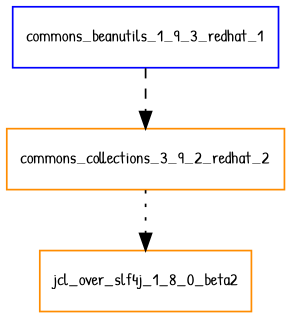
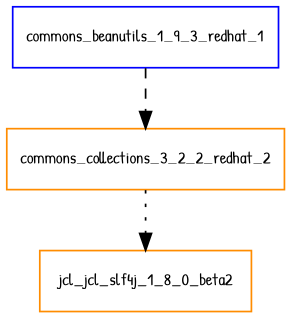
(146, 159) -> (146, 159)
(146, 281) -> (146, 281)
